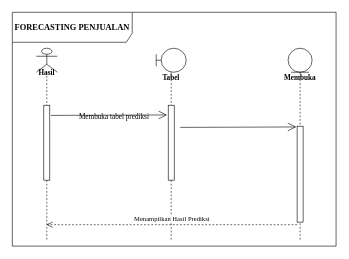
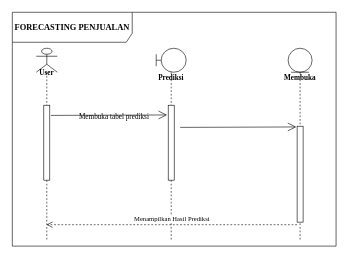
(47, 73) -> (47, 73)
(171, 78) -> (171, 78)
